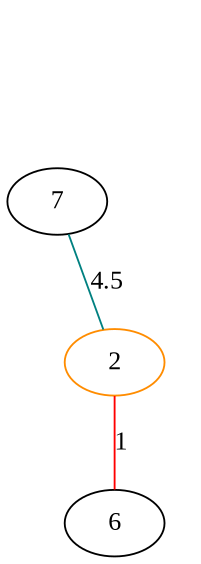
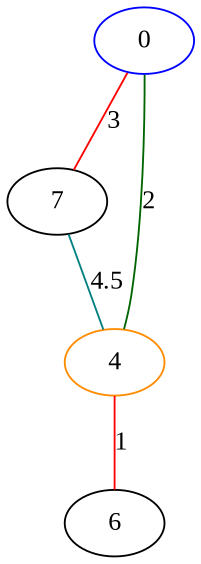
none -> (144, 41)
(115, 362) -> (115, 362)
